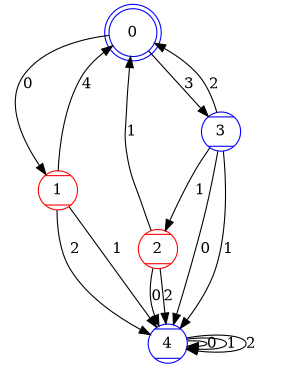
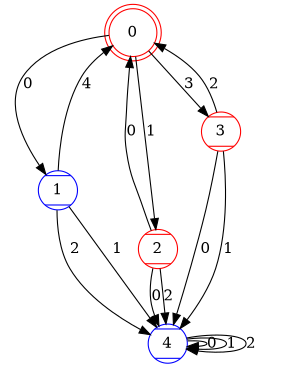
(133, 33) -> (133, 33)
(132, 132) -> (132, 132)
(221, 132) -> (221, 132)
(188, 183) -> (145, 138)
(58, 190) -> (58, 190)
